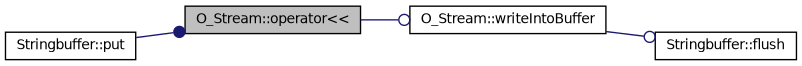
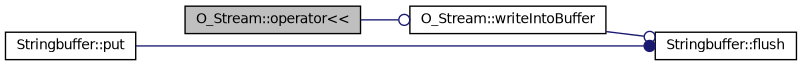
(155, 35) -> (390, 46)
